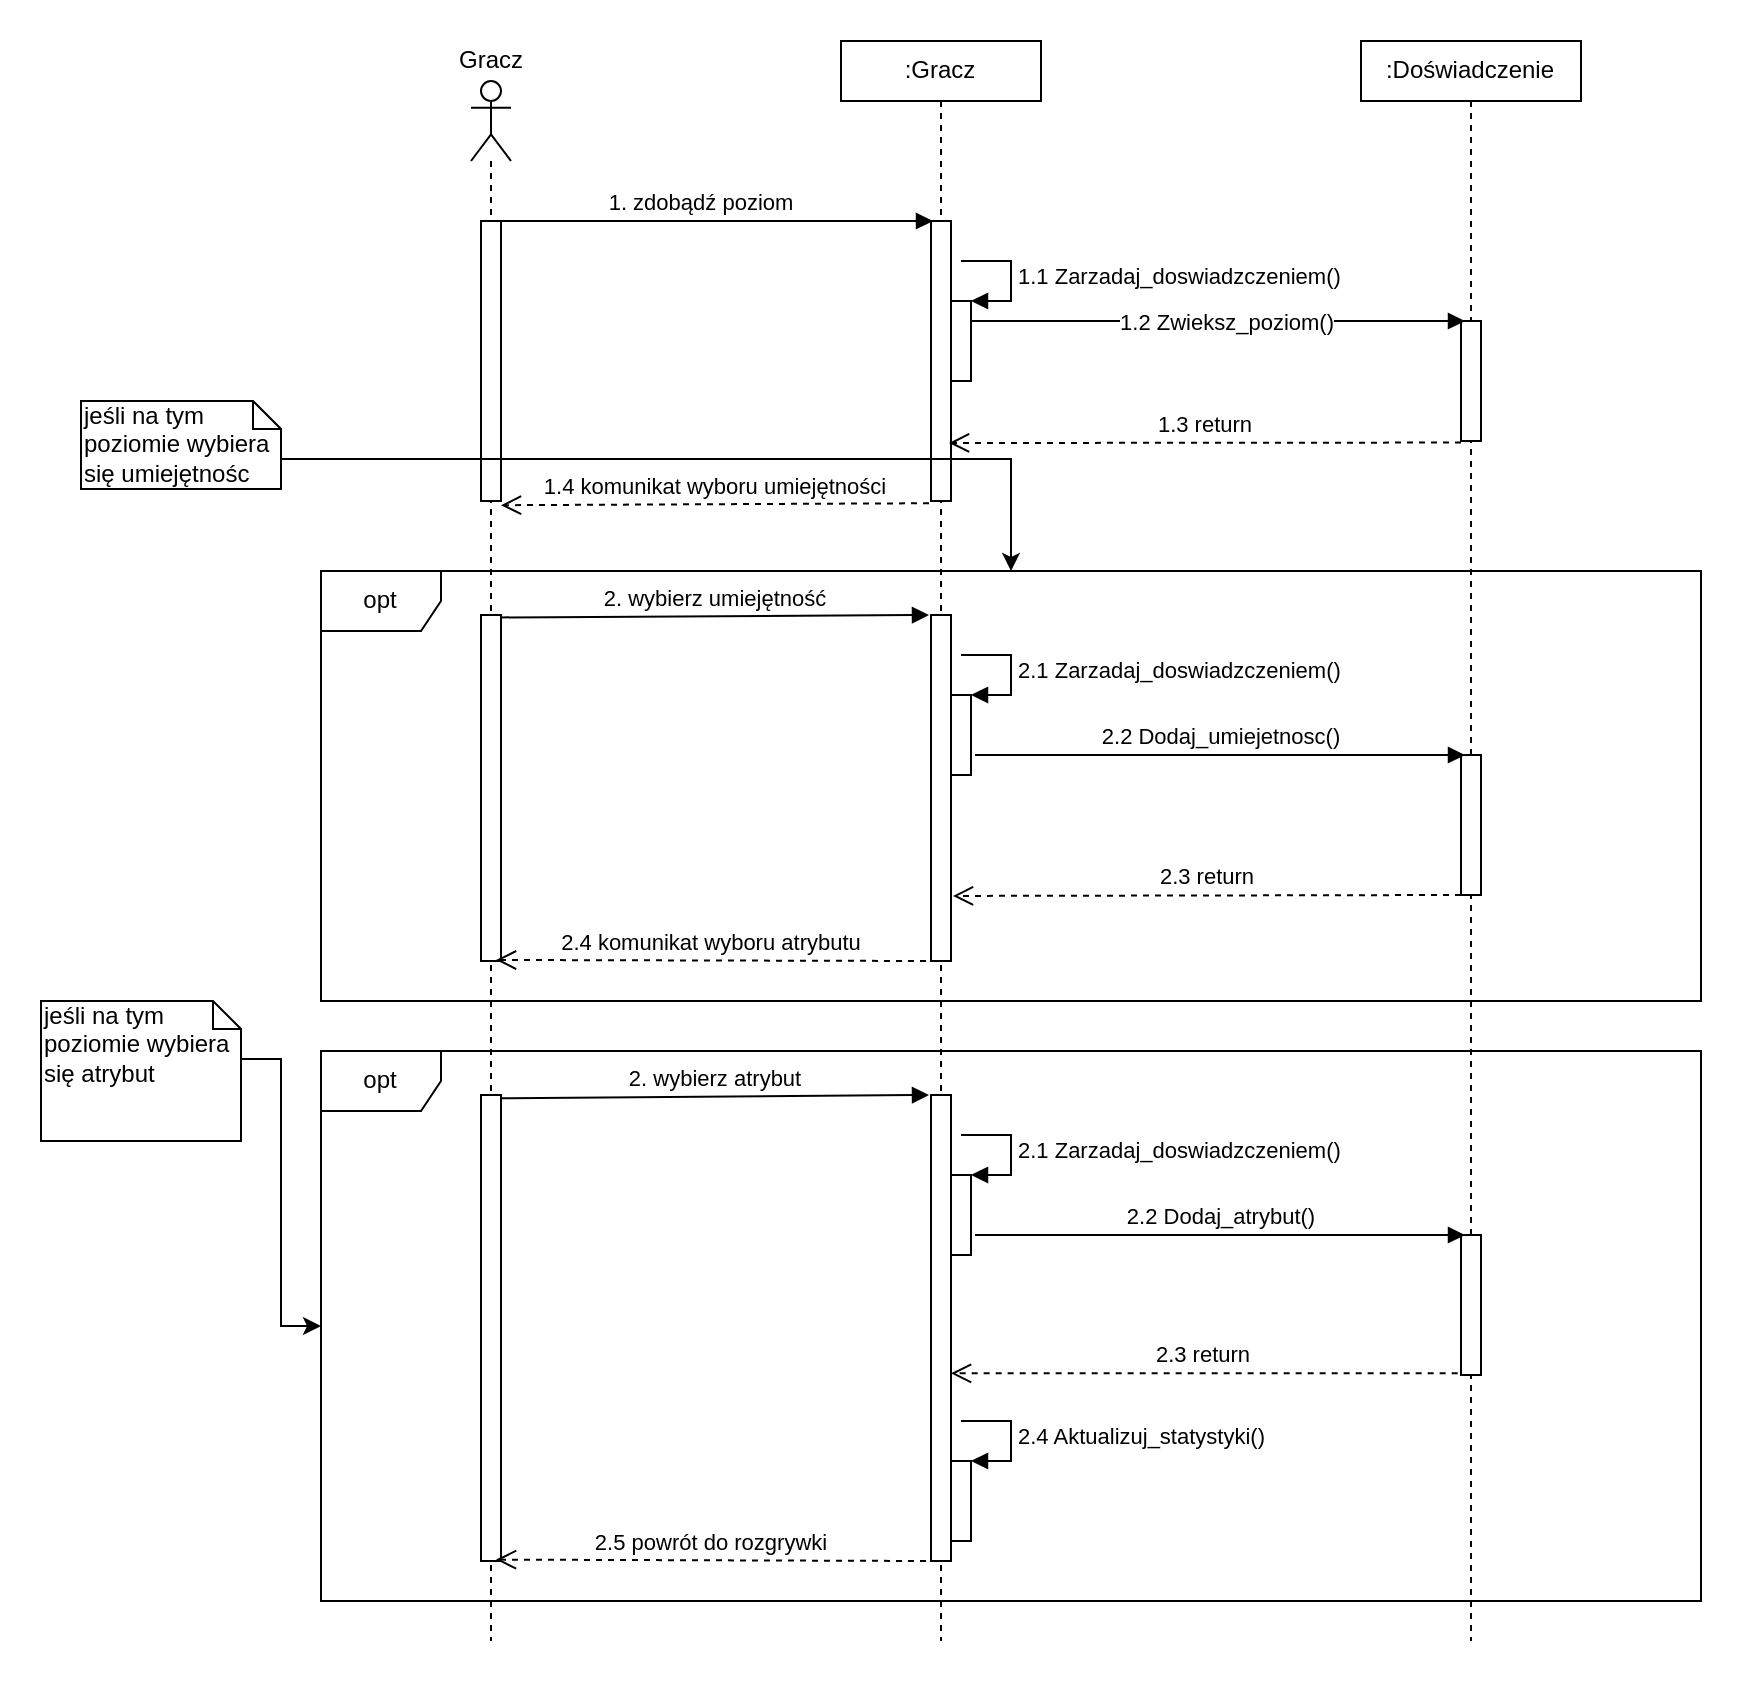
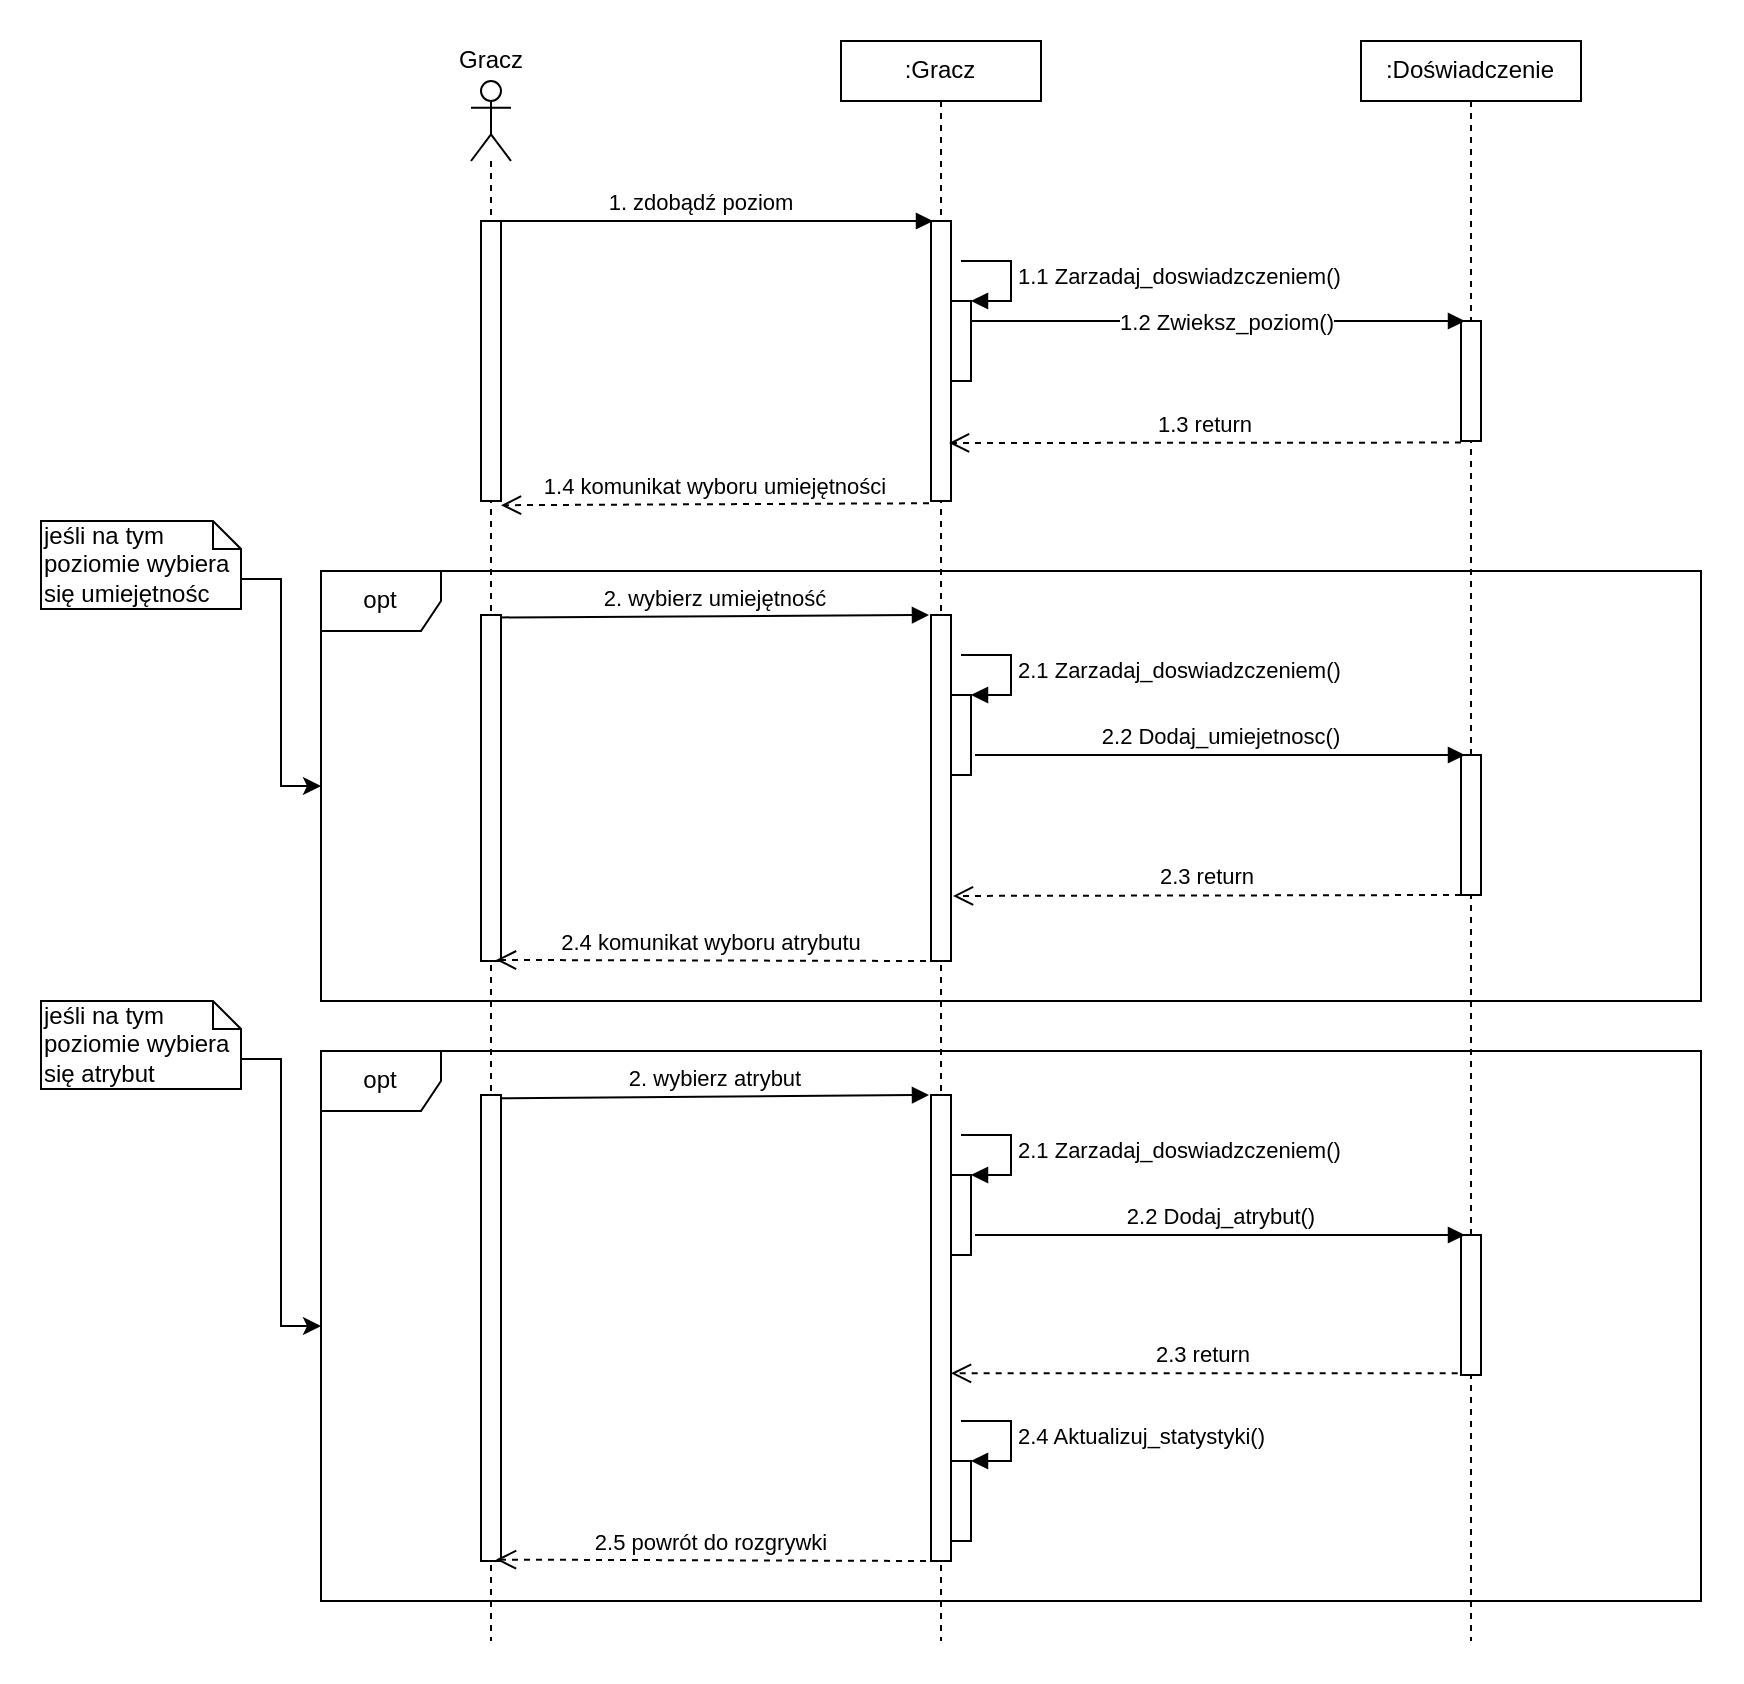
(181, 445) -> (141, 565)
(141, 1071) -> (141, 1045)
